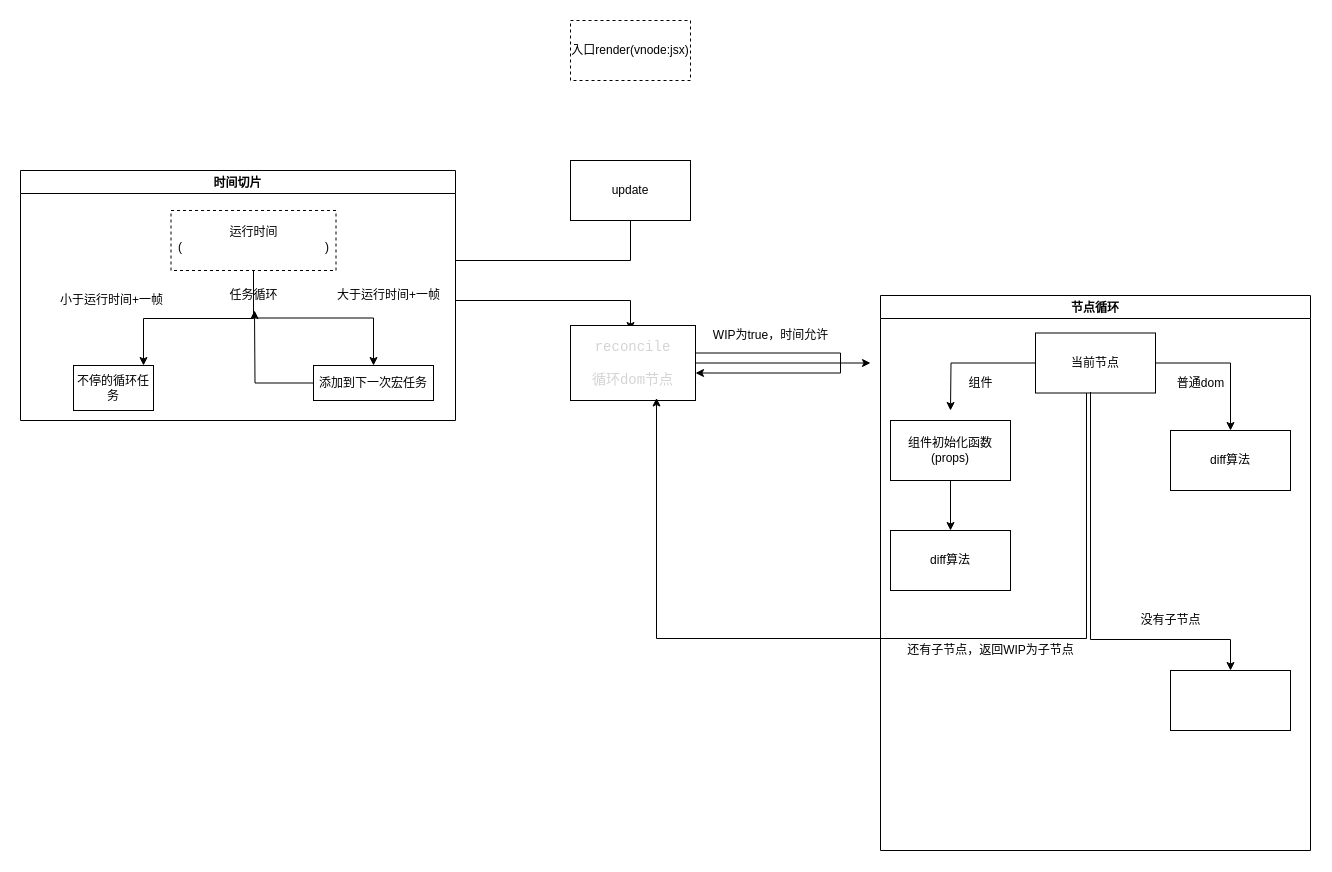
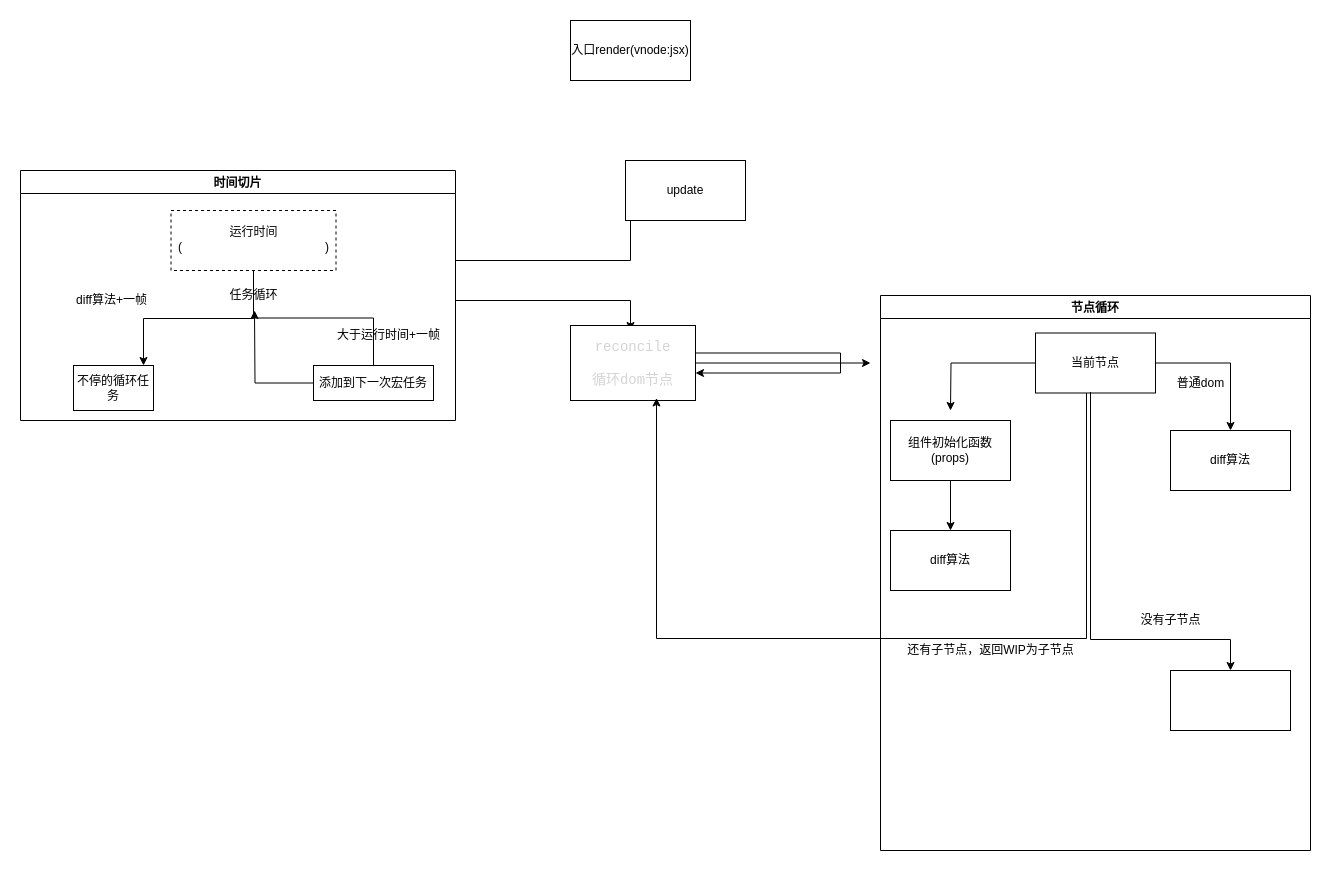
(631, 51) -> (631, 51)
(631, 191) -> (686, 191)
(389, 296) -> (389, 336)
(112, 301) -> (112, 301)
(771, 336) -> none
(374, 357) -> (374, 359)
(981, 383) -> none
